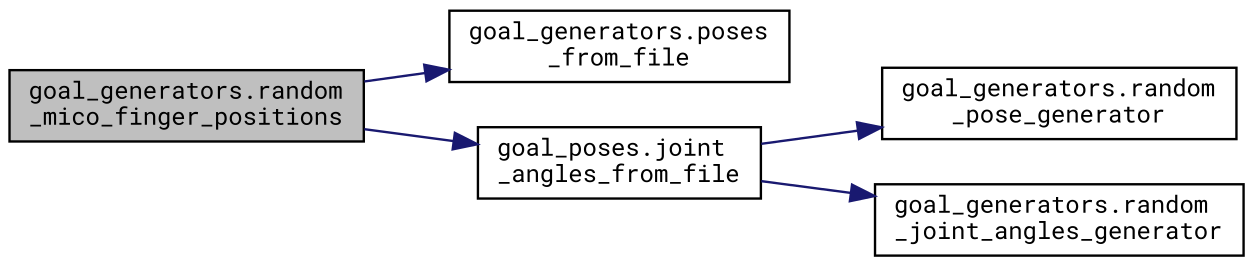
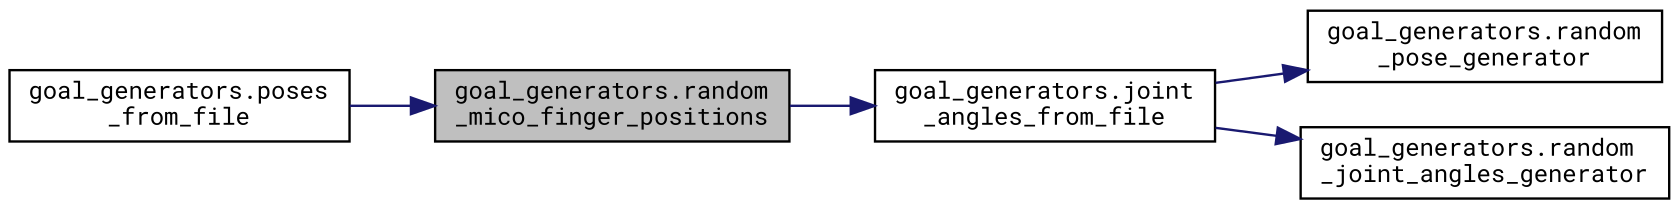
(395, 77) -> (380, 106)
(619, 163) -> (1045, 106)
